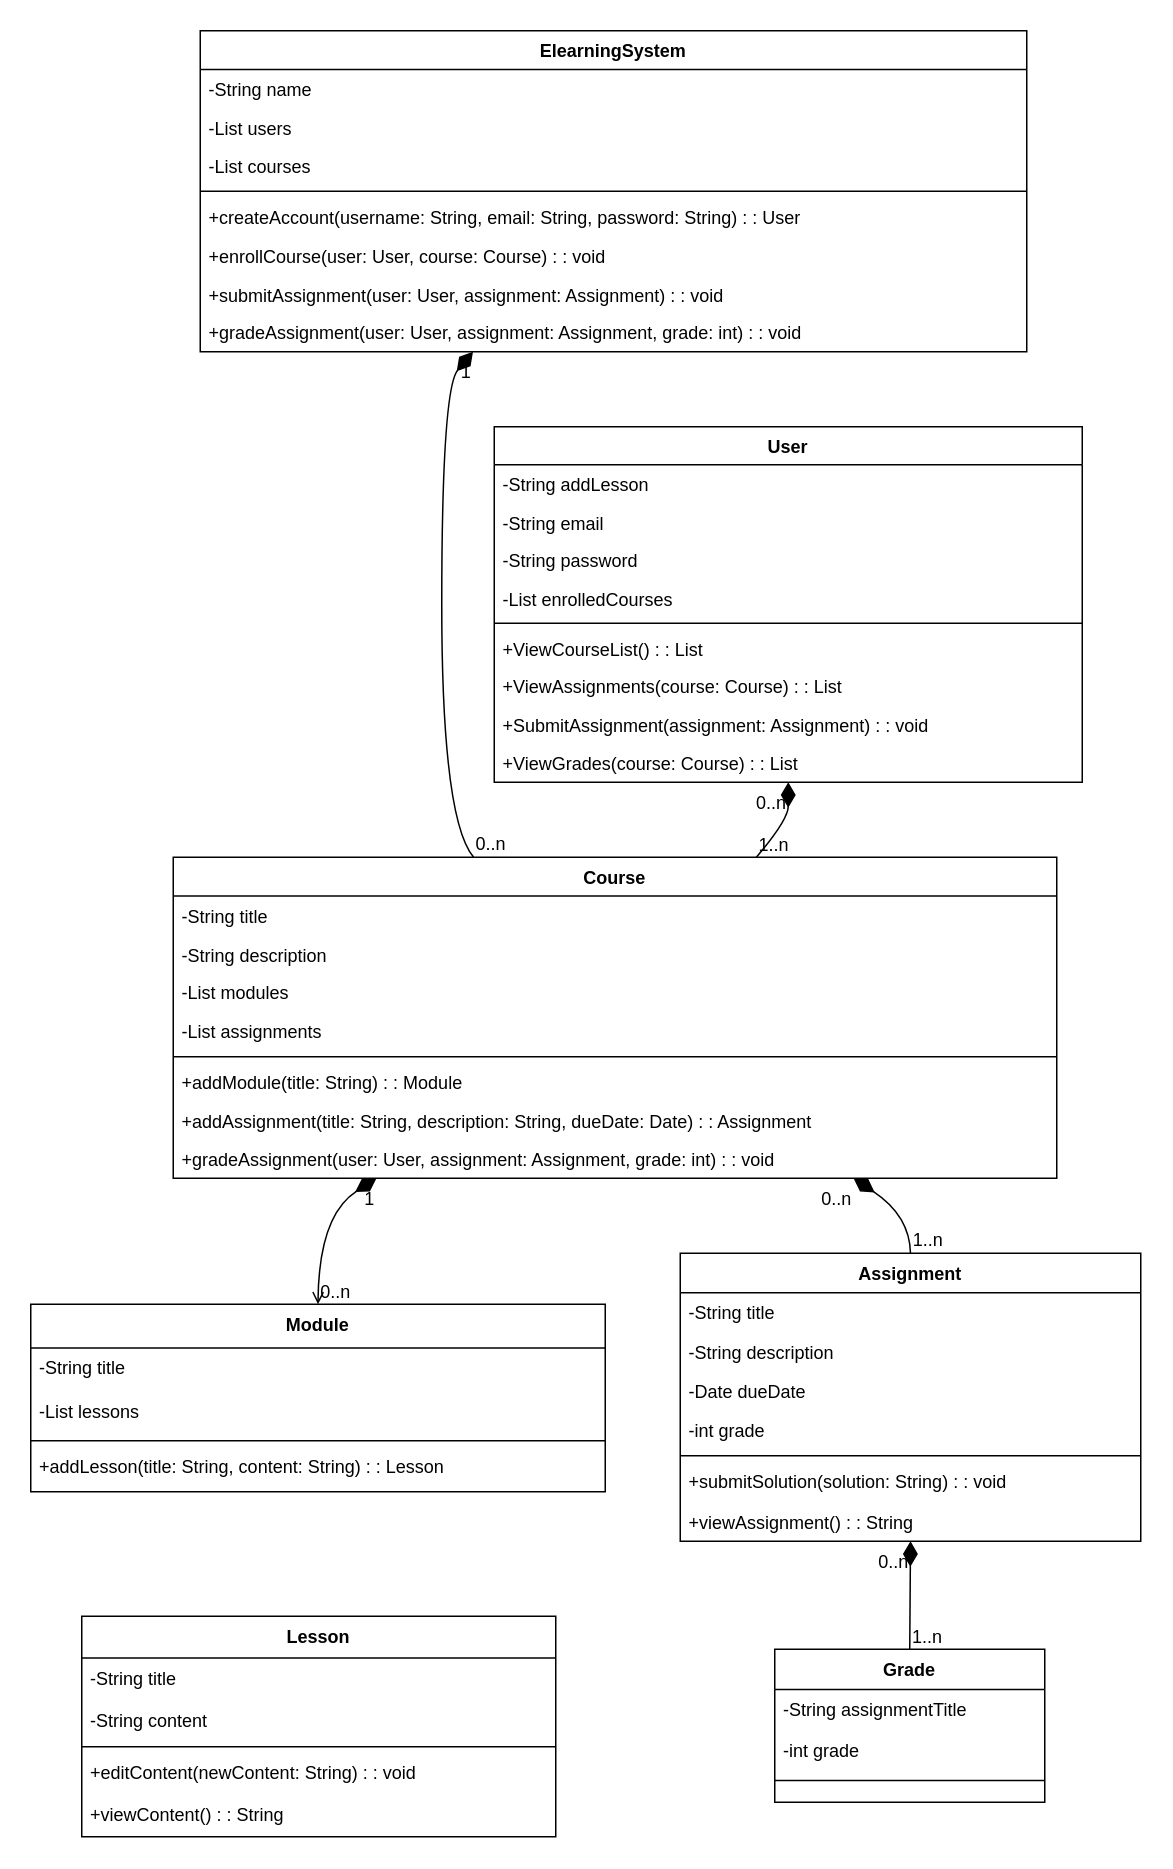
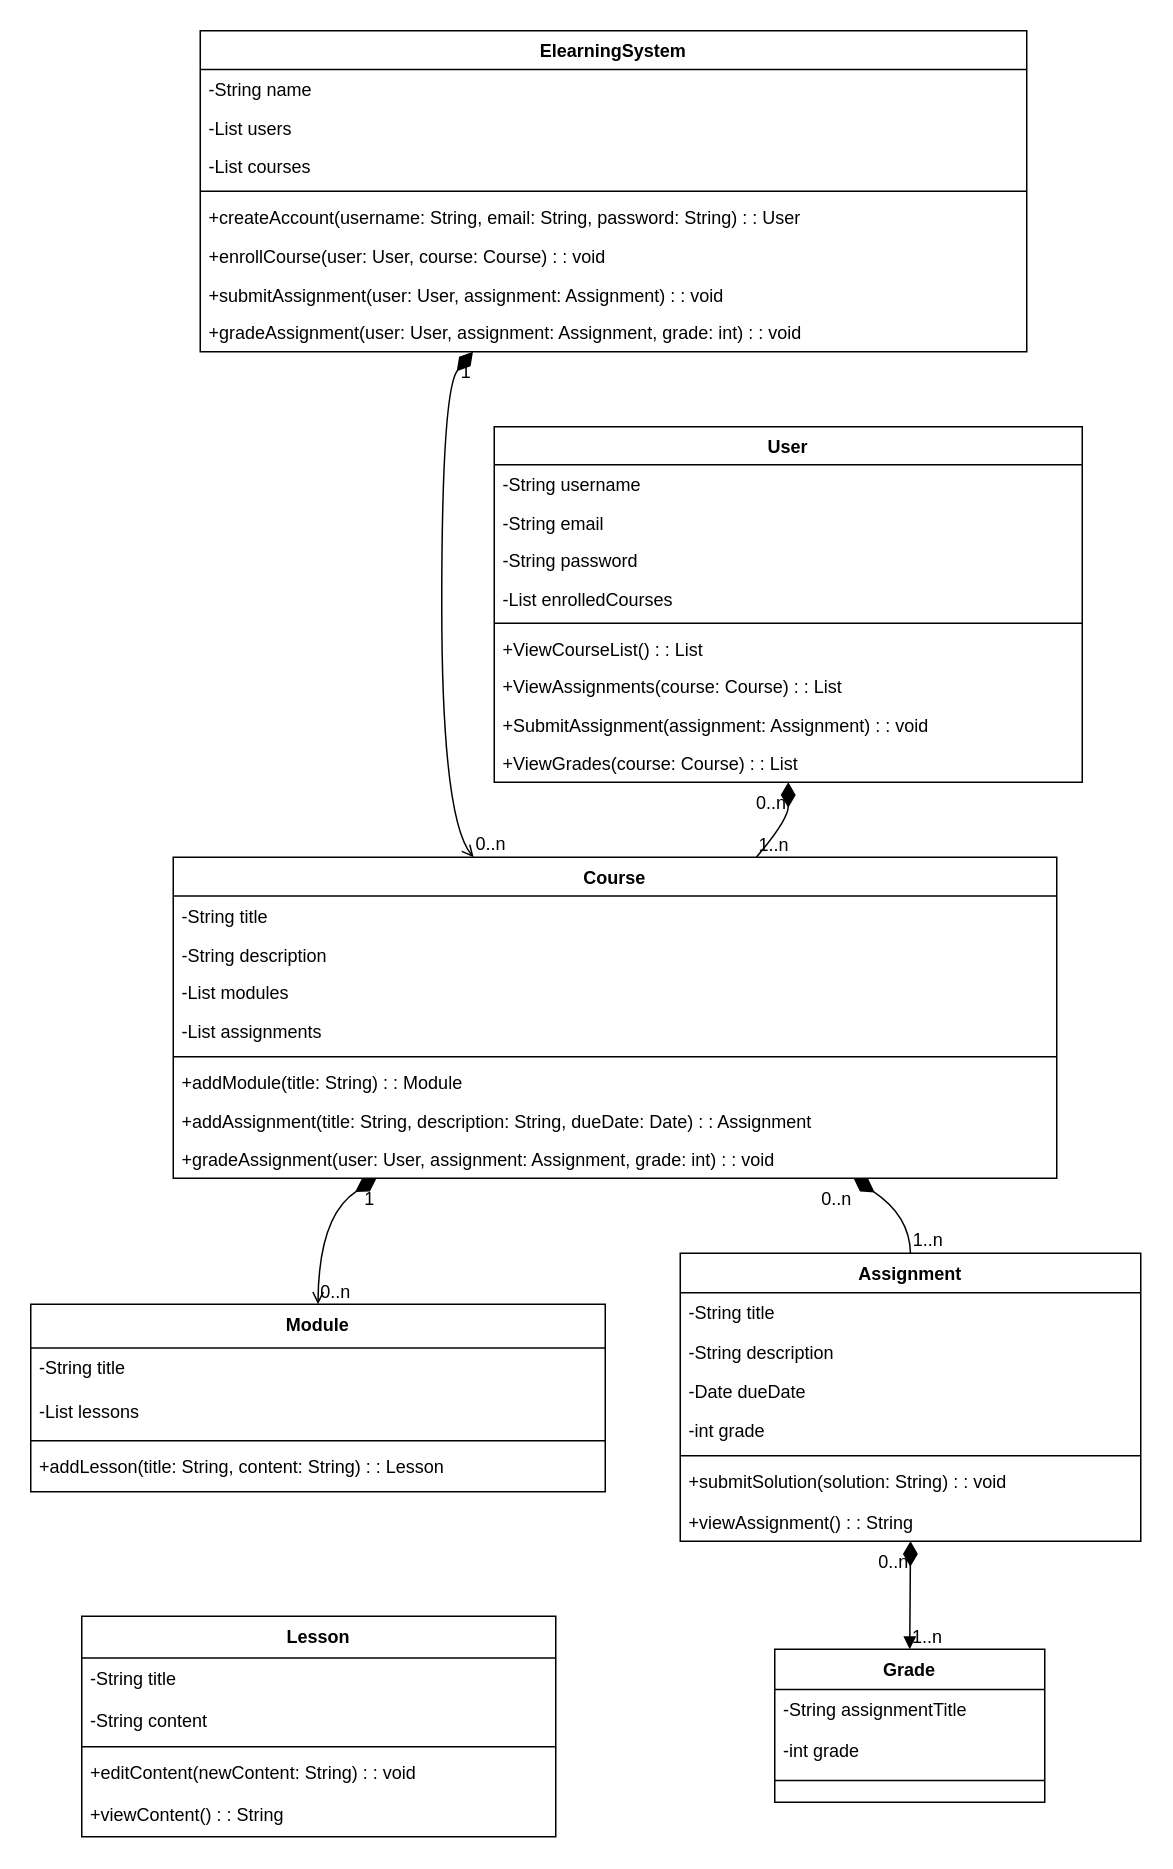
(584, 485) -> (578, 485)
(457, 816) -> (456, 815)
(910, 1641) -> (910, 1635)
